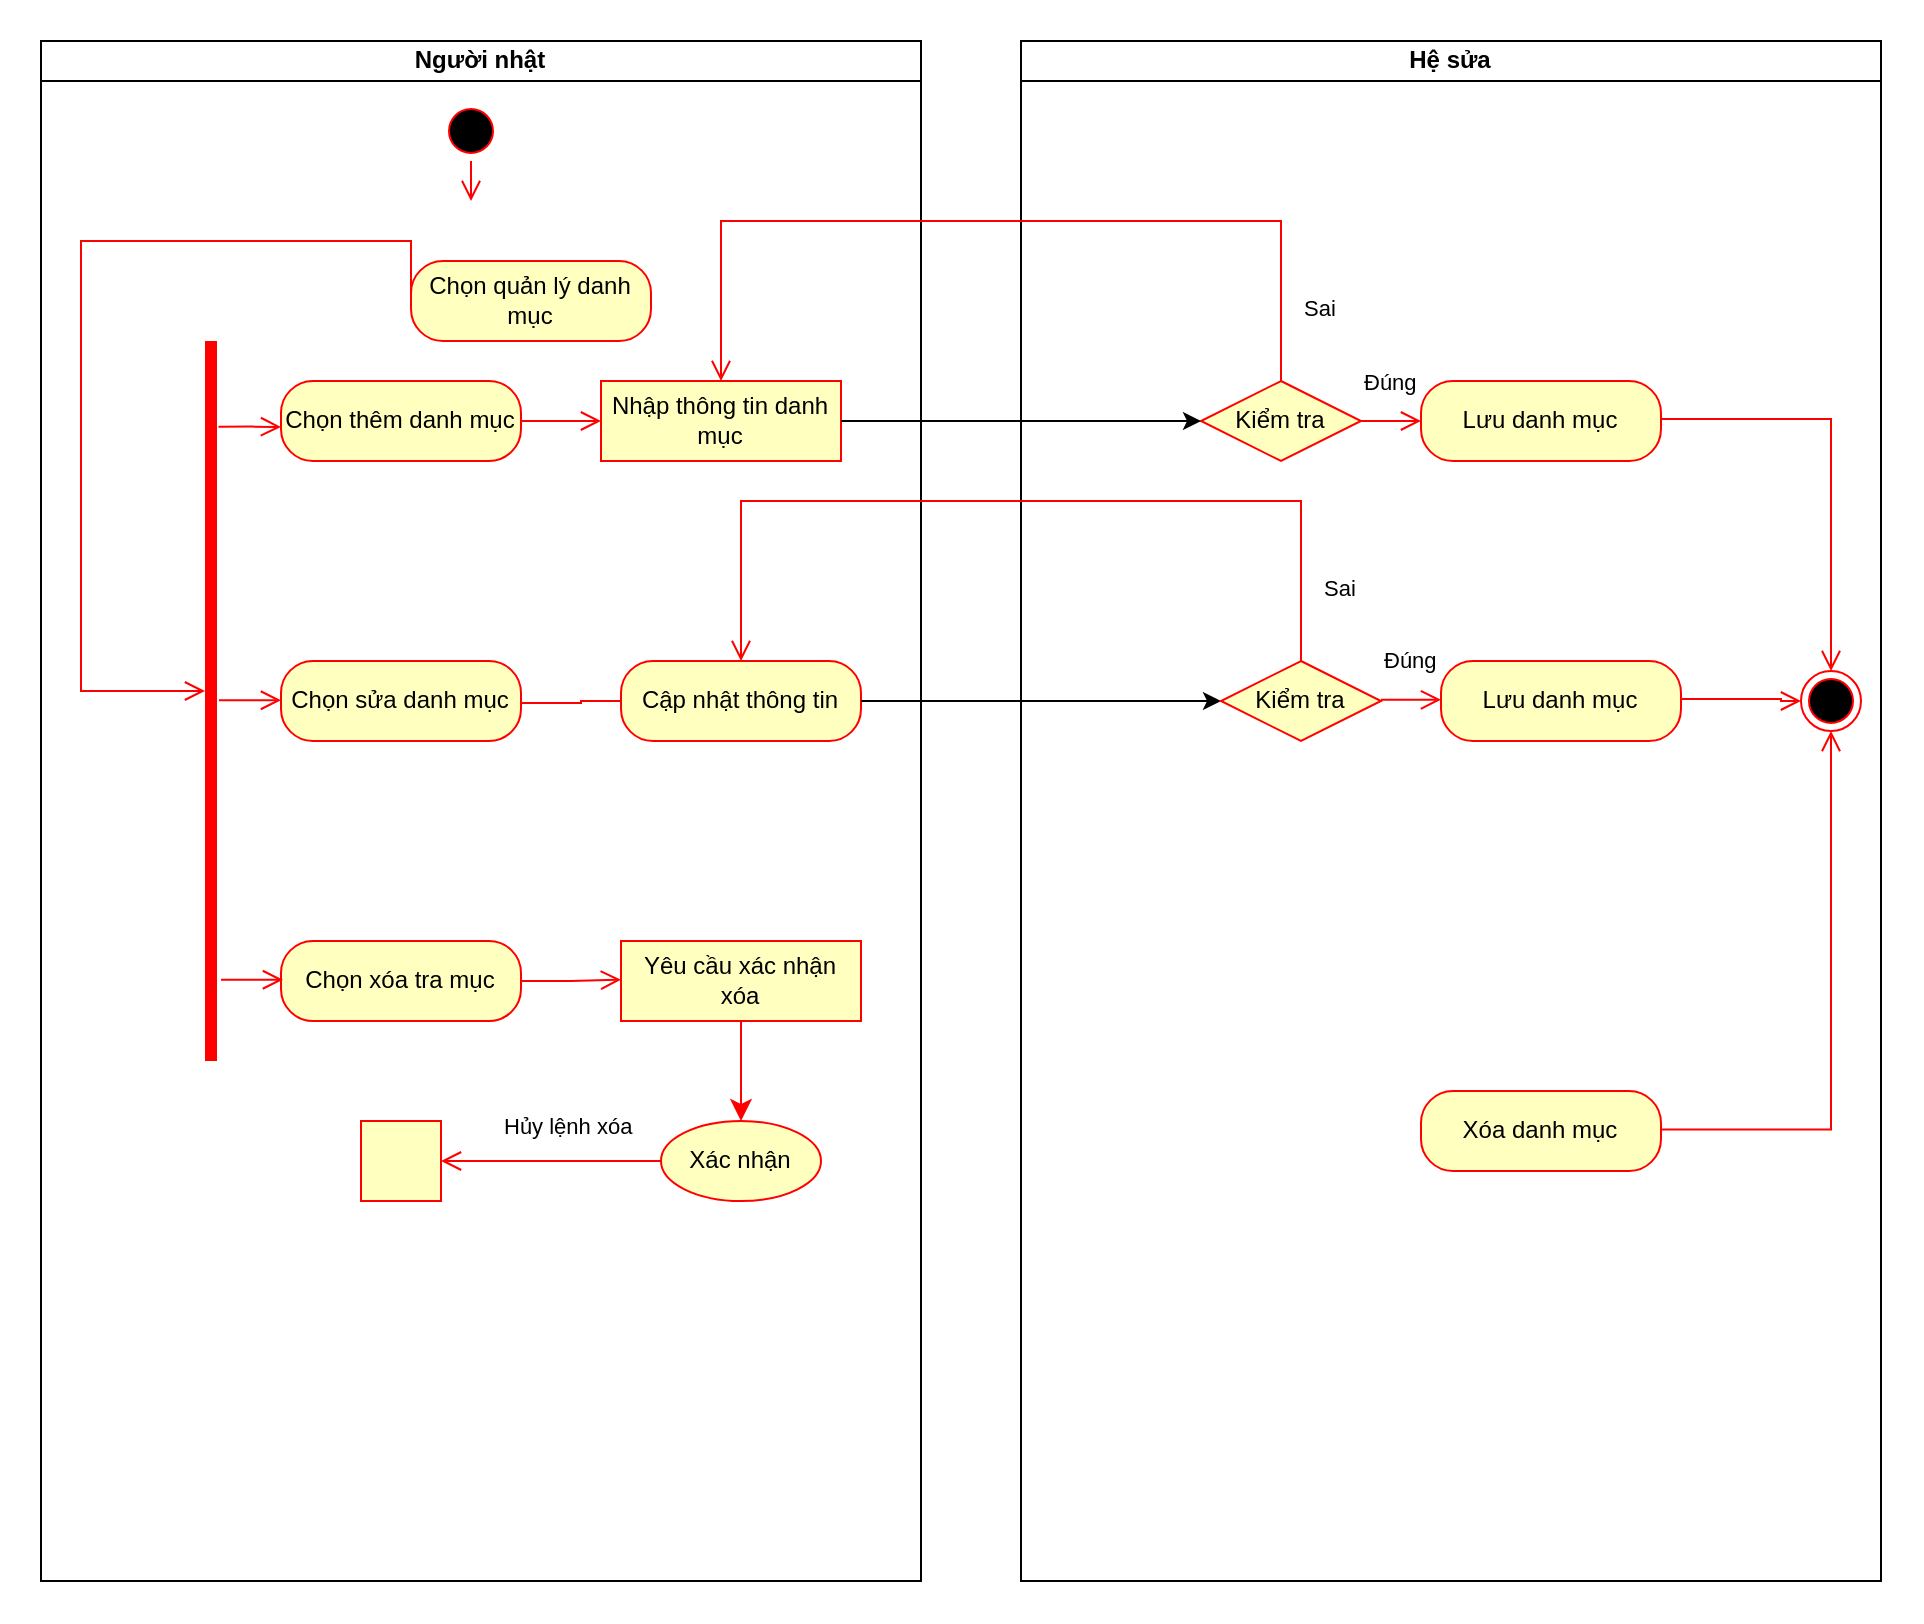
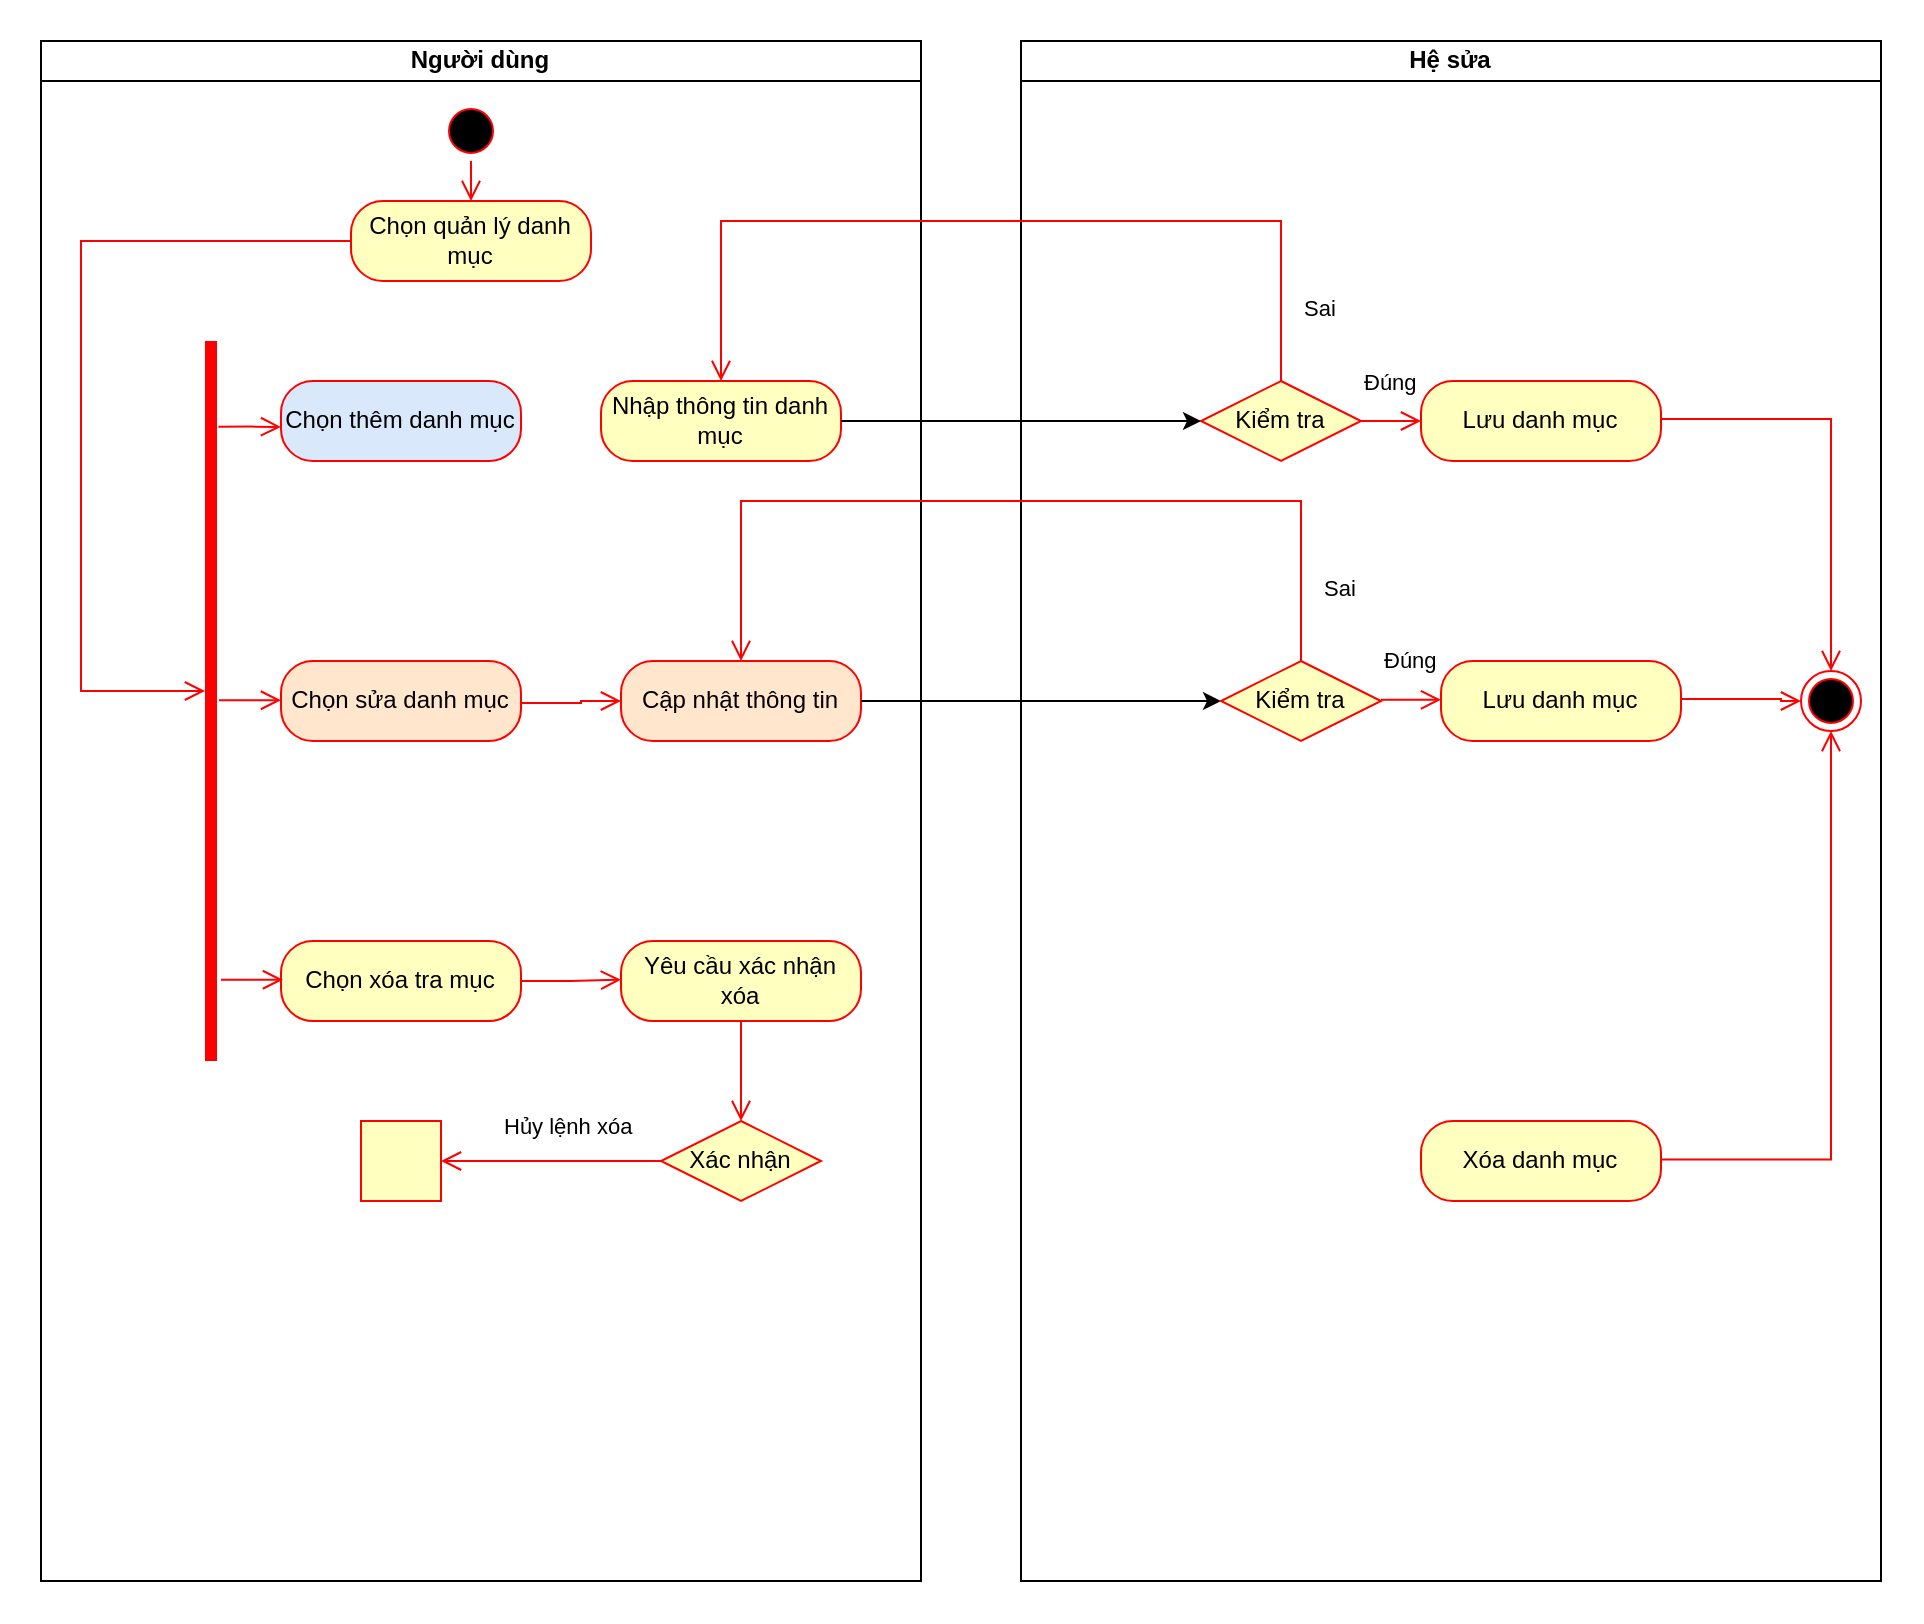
(481, 61) -> (481, 61)
(531, 301) -> (471, 241)
(401, 421) -> (401, 421)
(558, 421) -> none
(721, 421) -> (721, 421)
(401, 701) -> (401, 701)
(614, 701) -> (612, 701)
(741, 701) -> (741, 701)
(741, 981) -> (741, 981)
(741, 1103) -> (741, 1107)
(1541, 1131) -> (1541, 1161)
(741, 1161) -> (741, 1161)
